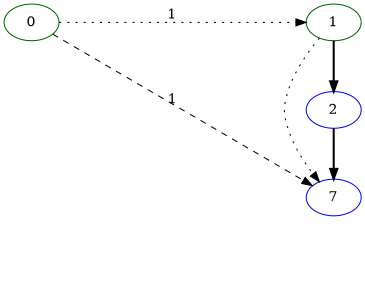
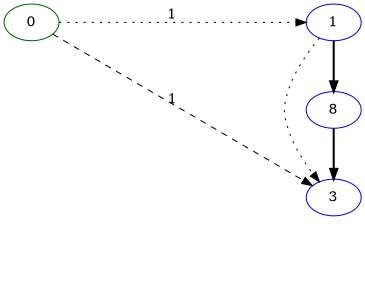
(334, 22) -> (334, 22)
(334, 110) -> (334, 110)
(334, 198) -> (334, 198)
